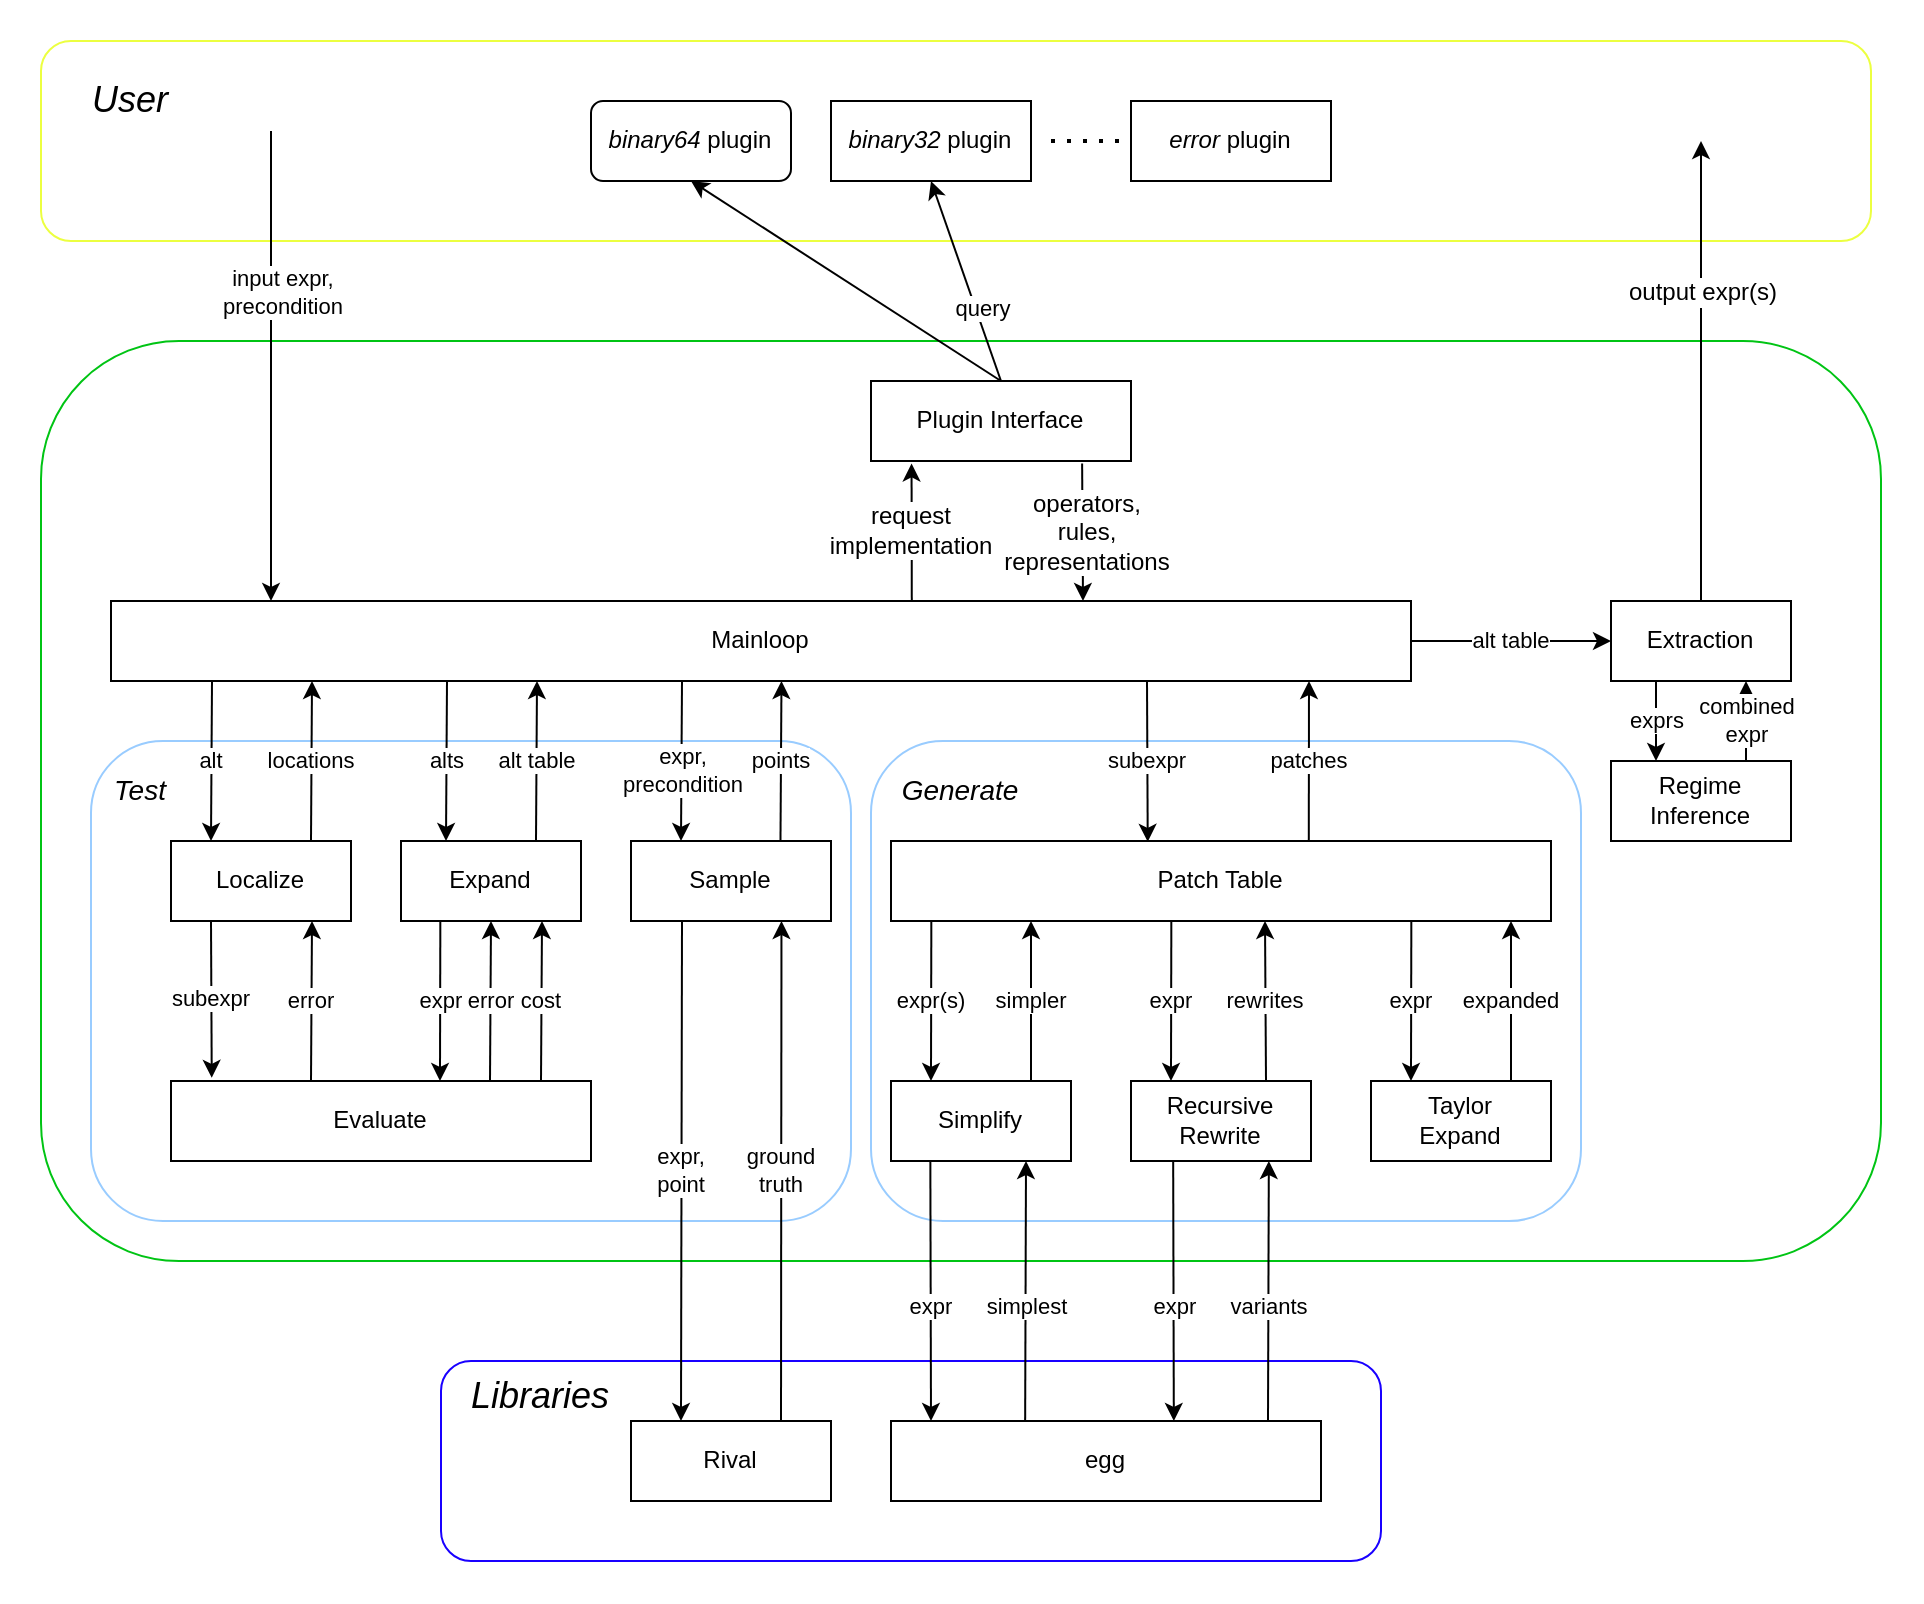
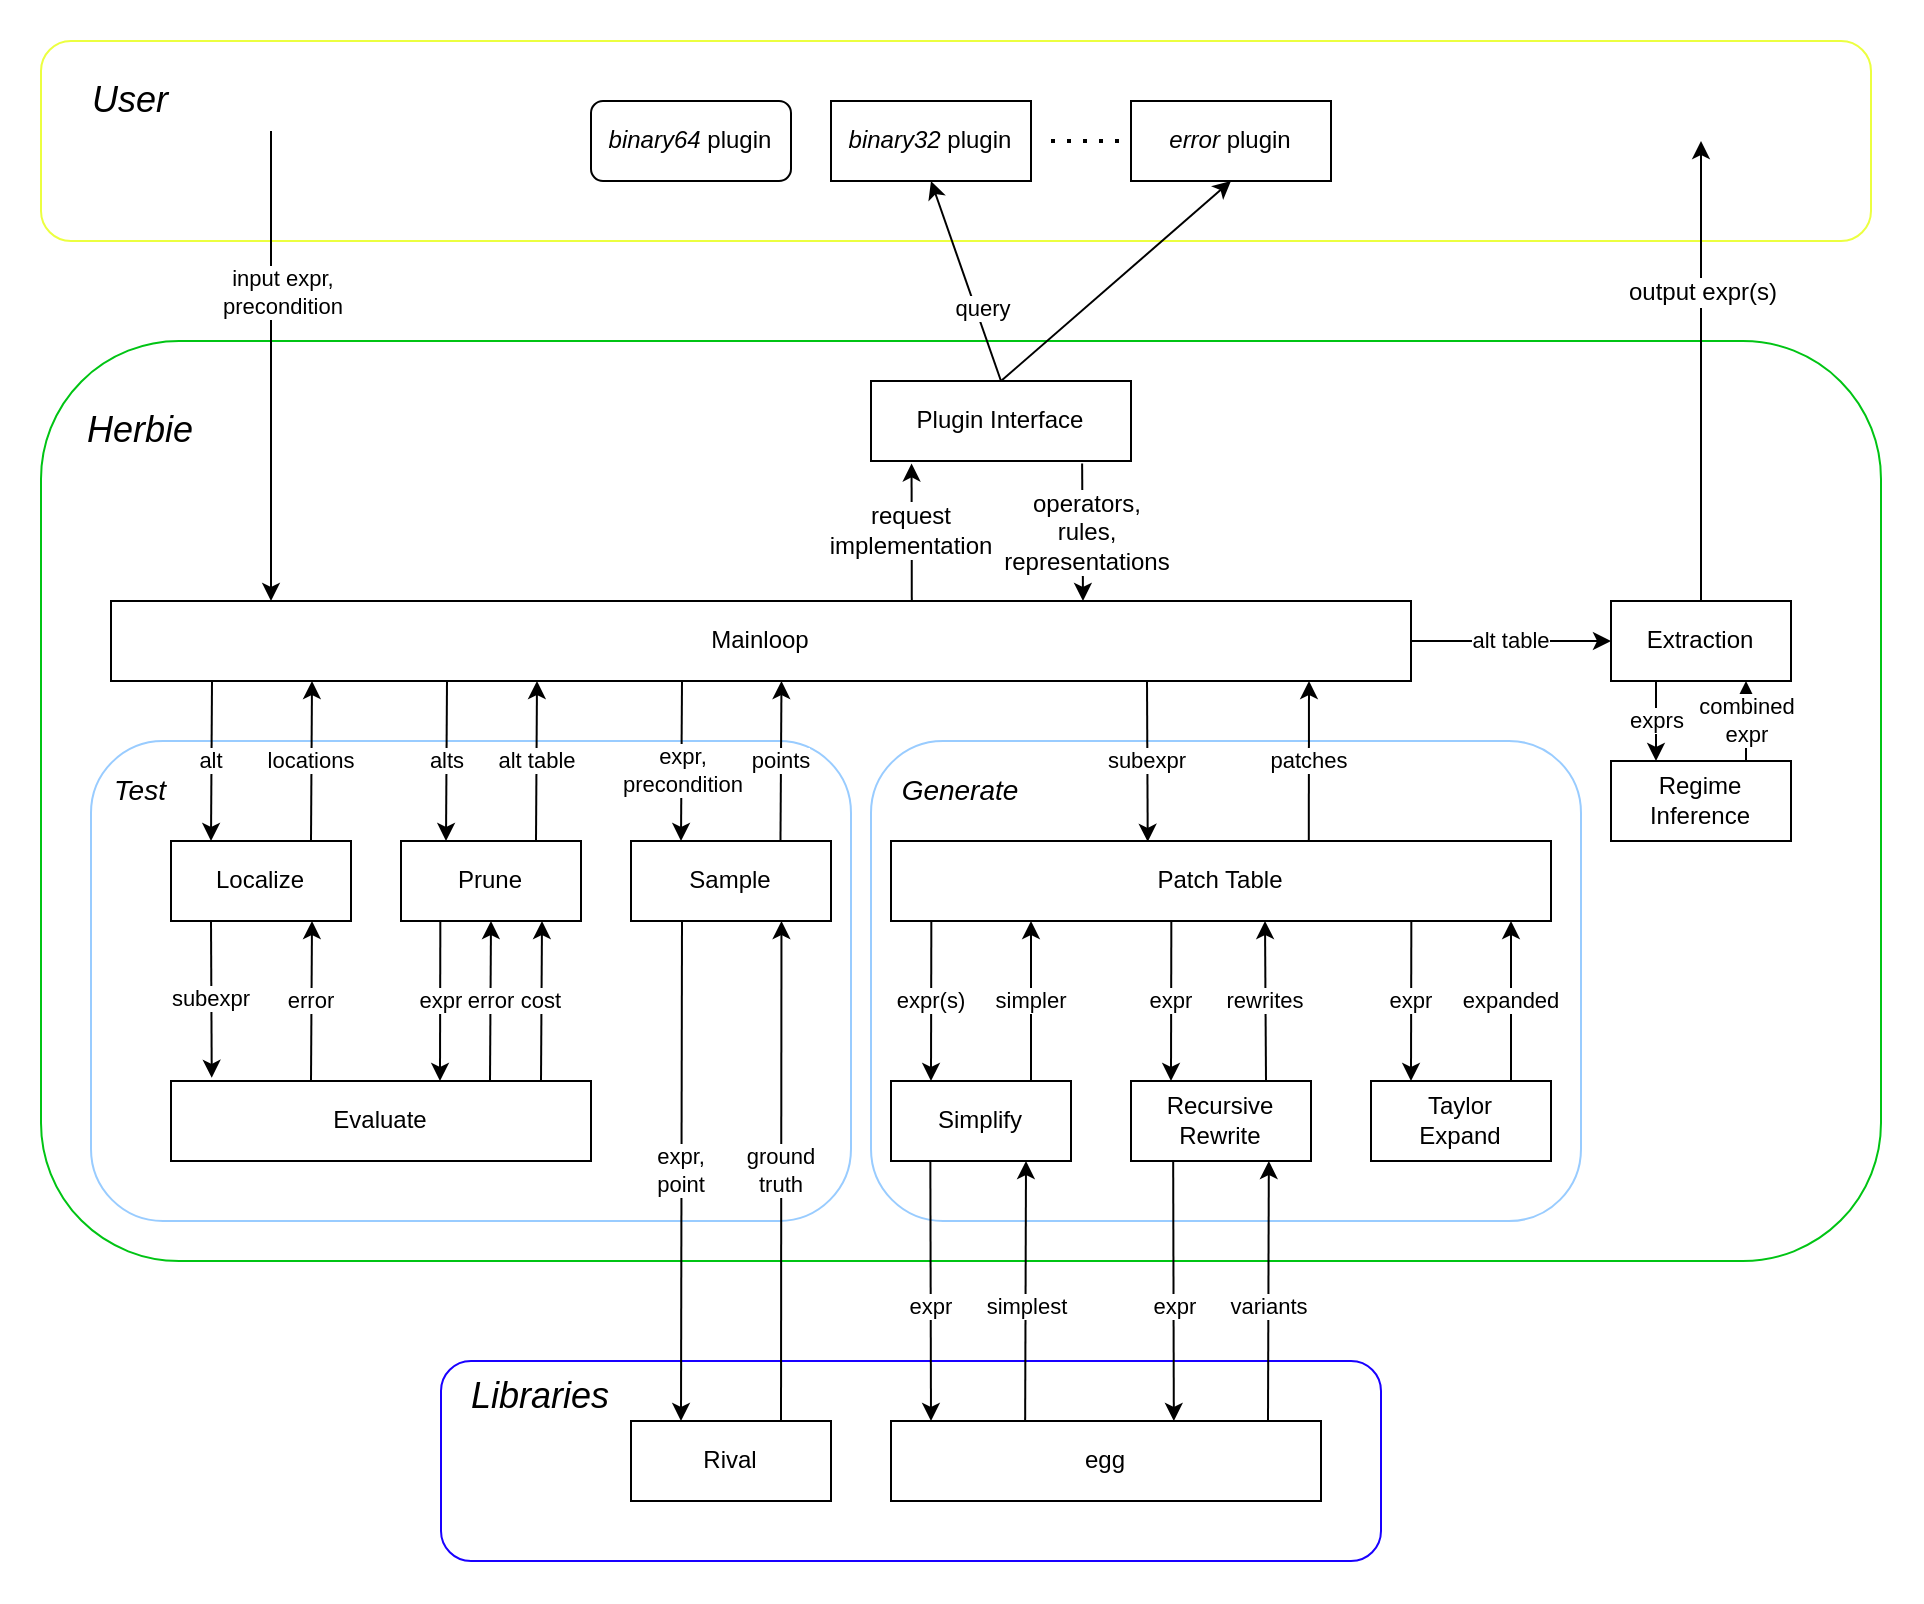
(849, 283) -> none
none -> (1111, 285)
none -> (141, 431)
(491, 881) -> (491, 881)
